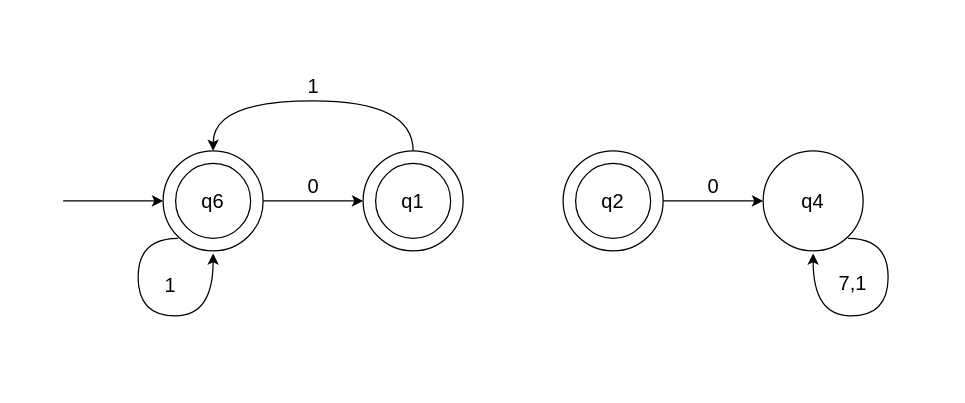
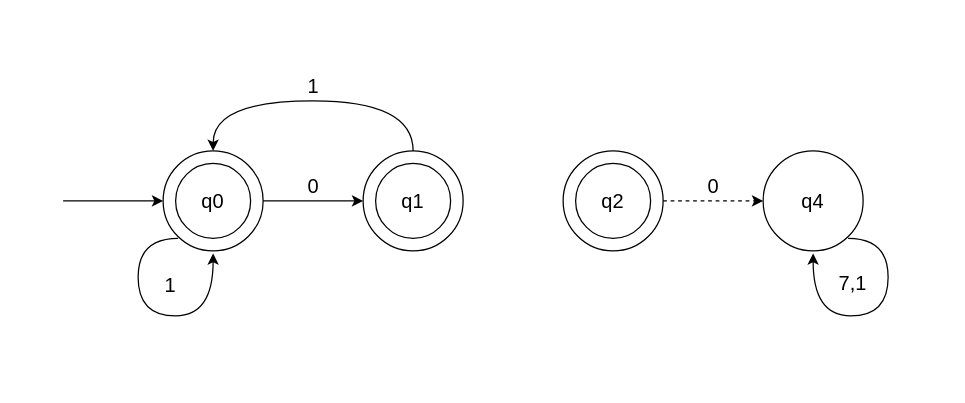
(213, 201) -> (213, 201)
(709, 201) -> (709, 201)
